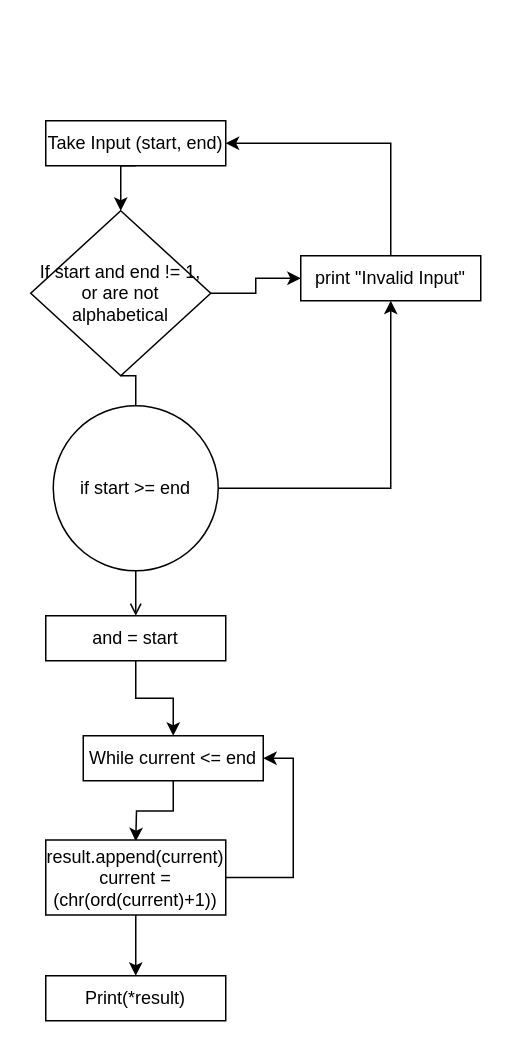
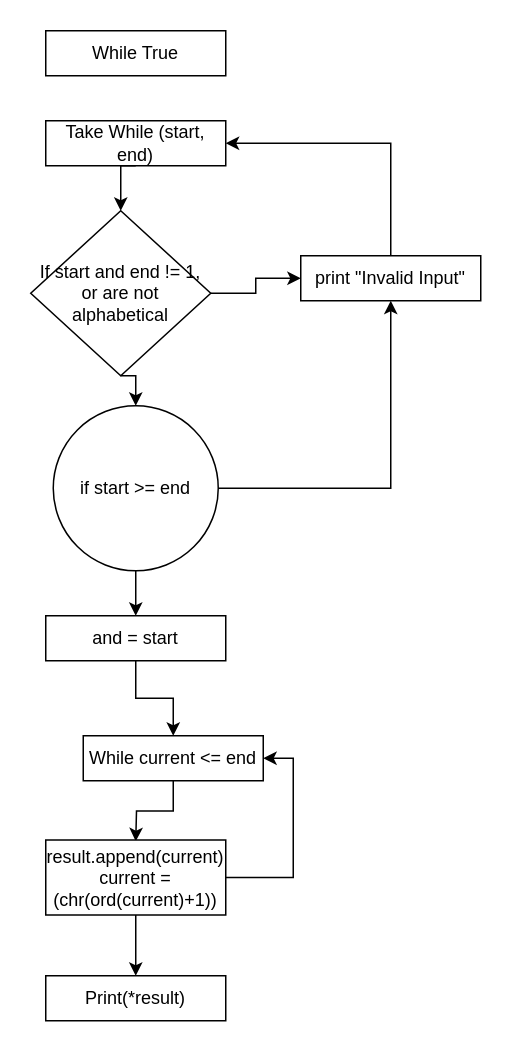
none -> (136, 53)
(136, 143) -> (136, 143)
(136, 398) -> (136, 394)
(136, 606) -> (136, 604)
